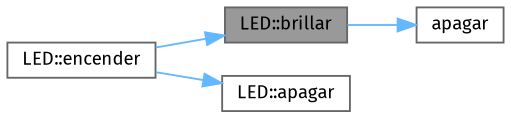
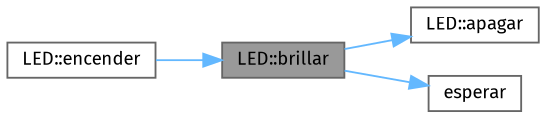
(460, 25) -> (475, 93)
(179, 76) -> (368, 45)
